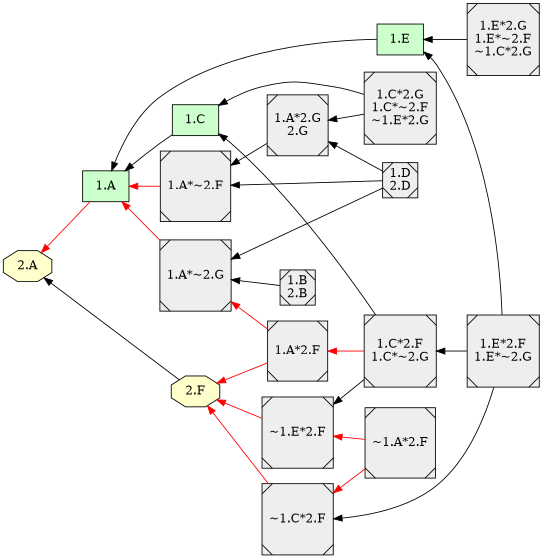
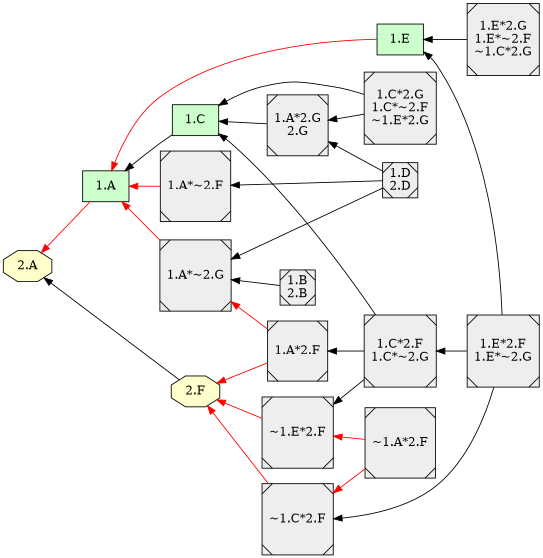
(225, 64) -> (225, 64)
(253, 152) -> (247, 123)
(350, 351) -> (350, 351)
